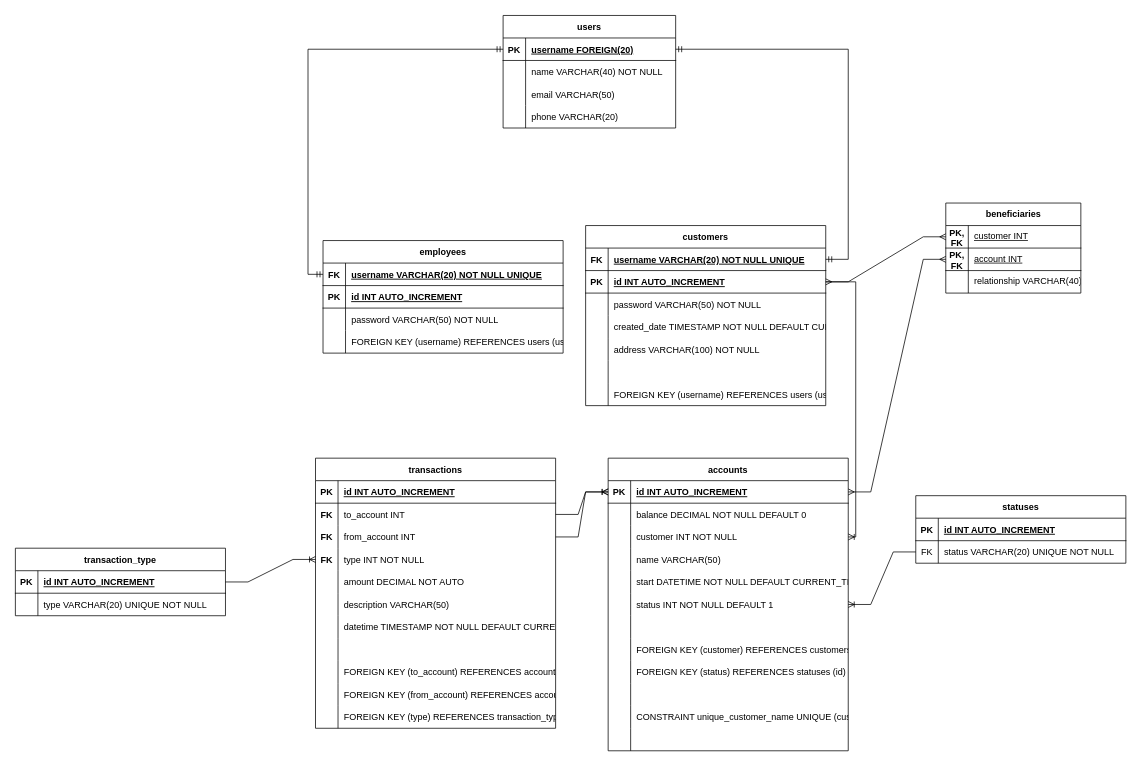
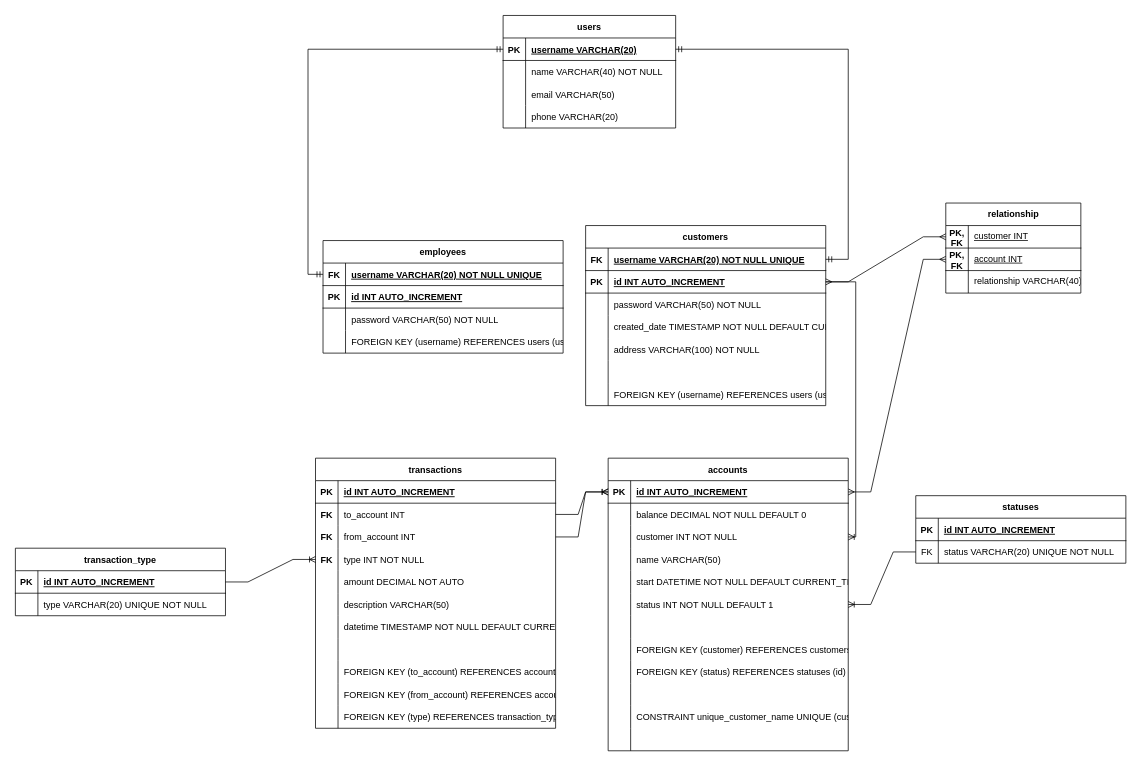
(580, 50) -> (580, 50)
(1013, 214) -> (1013, 214)
